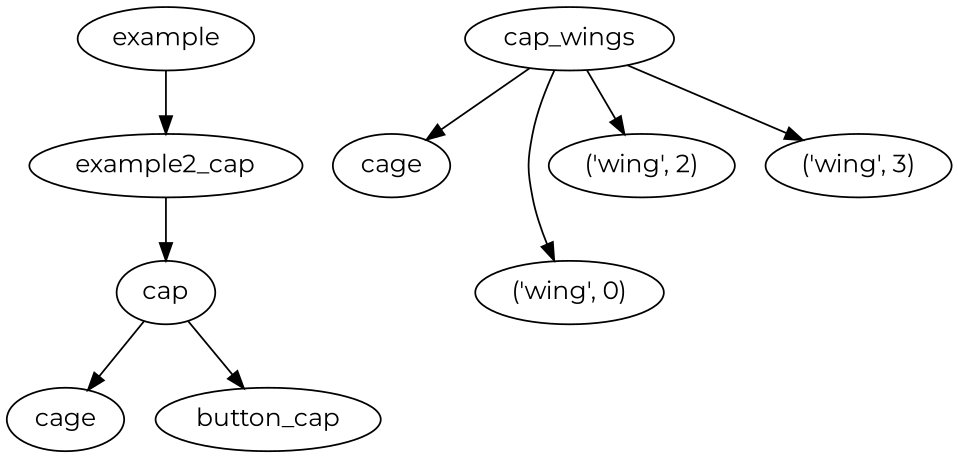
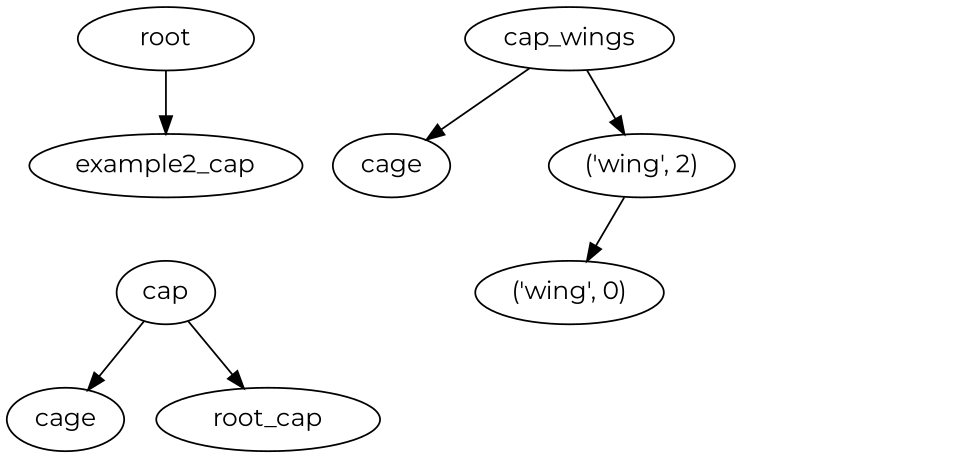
(166, 39) -> (166, 39)
(529, 157) -> (610, 222)
(859, 166) -> none
(166, 220) -> none
(268, 419) -> (268, 419)
